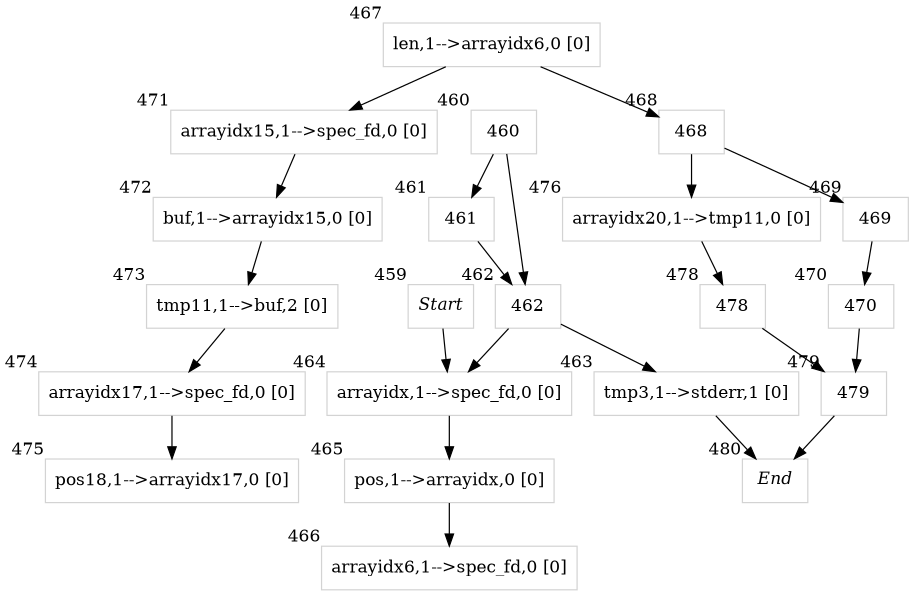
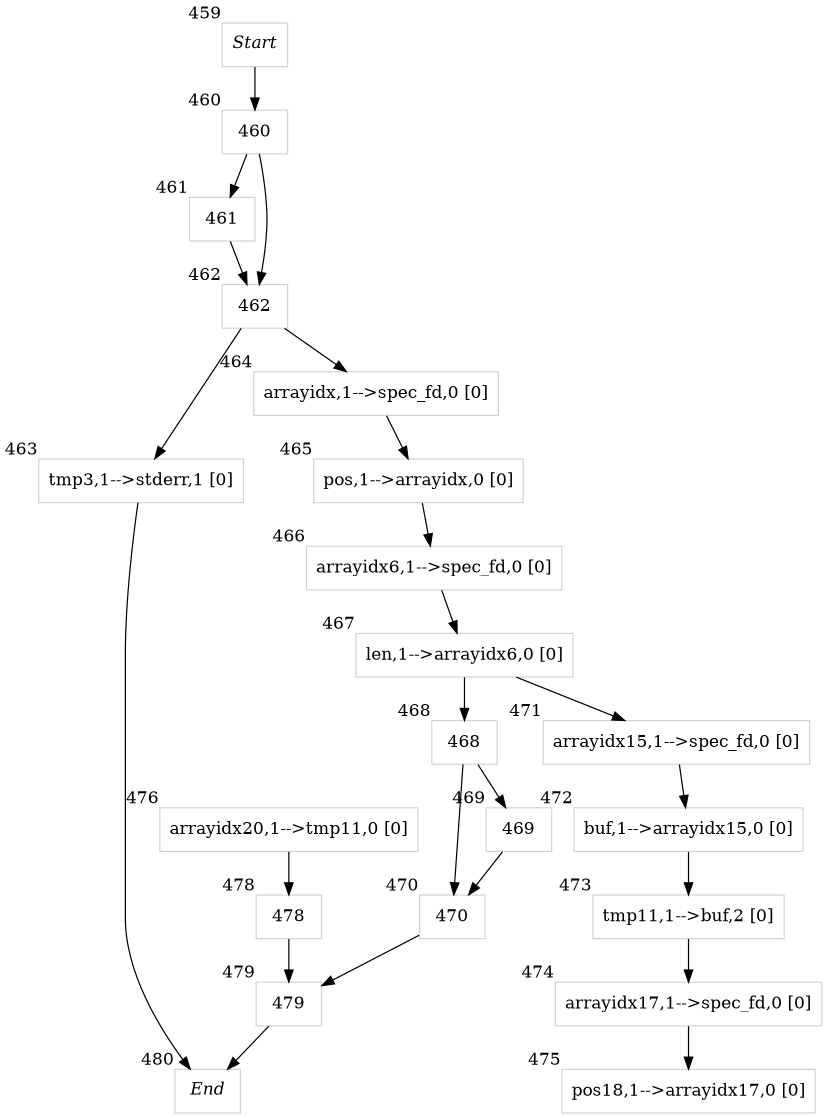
(692, 170) -> (459, 823)
(444, 344) -> (255, 82)
none -> (447, 606)
